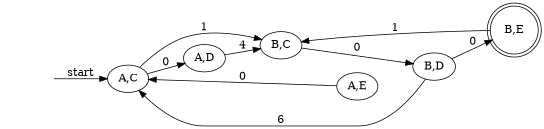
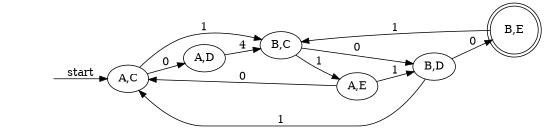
none -> (314, 66)
none -> (392, 78)
(281, 120) -> (281, 120)
